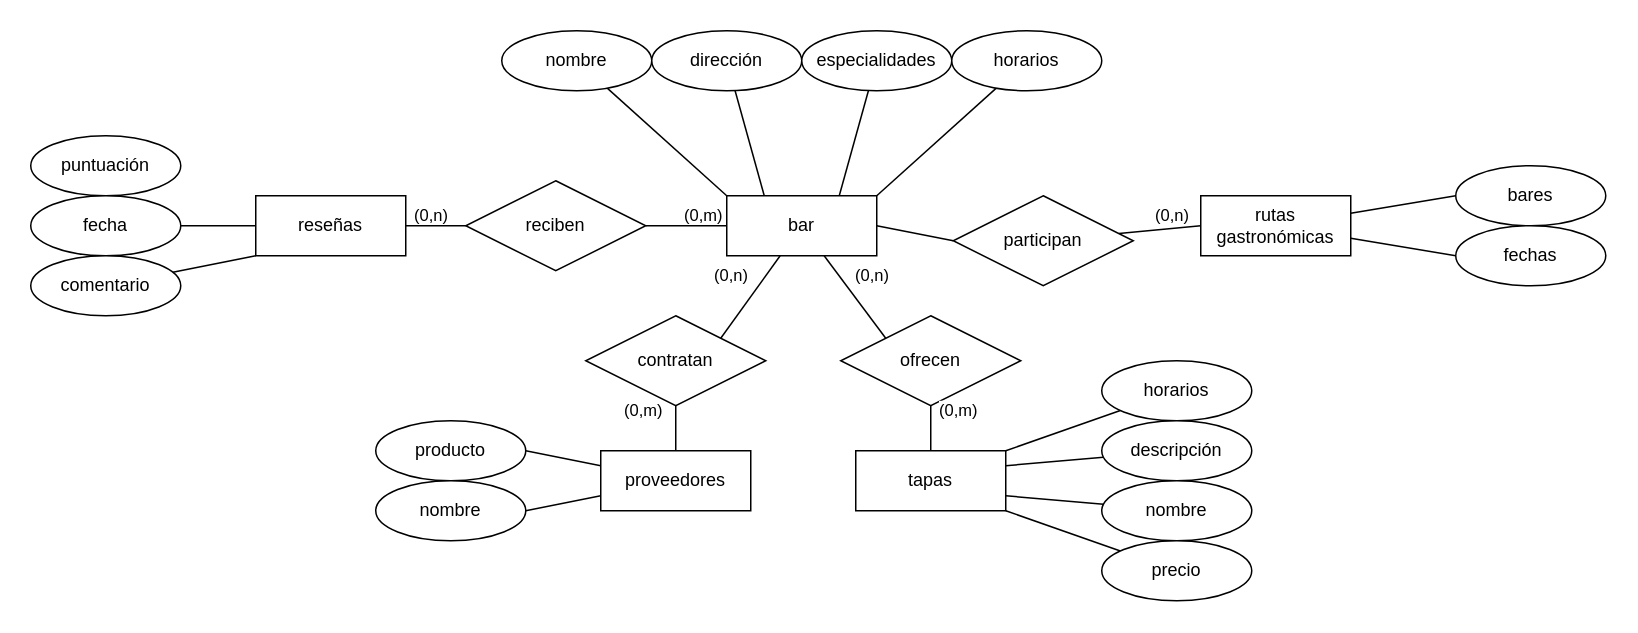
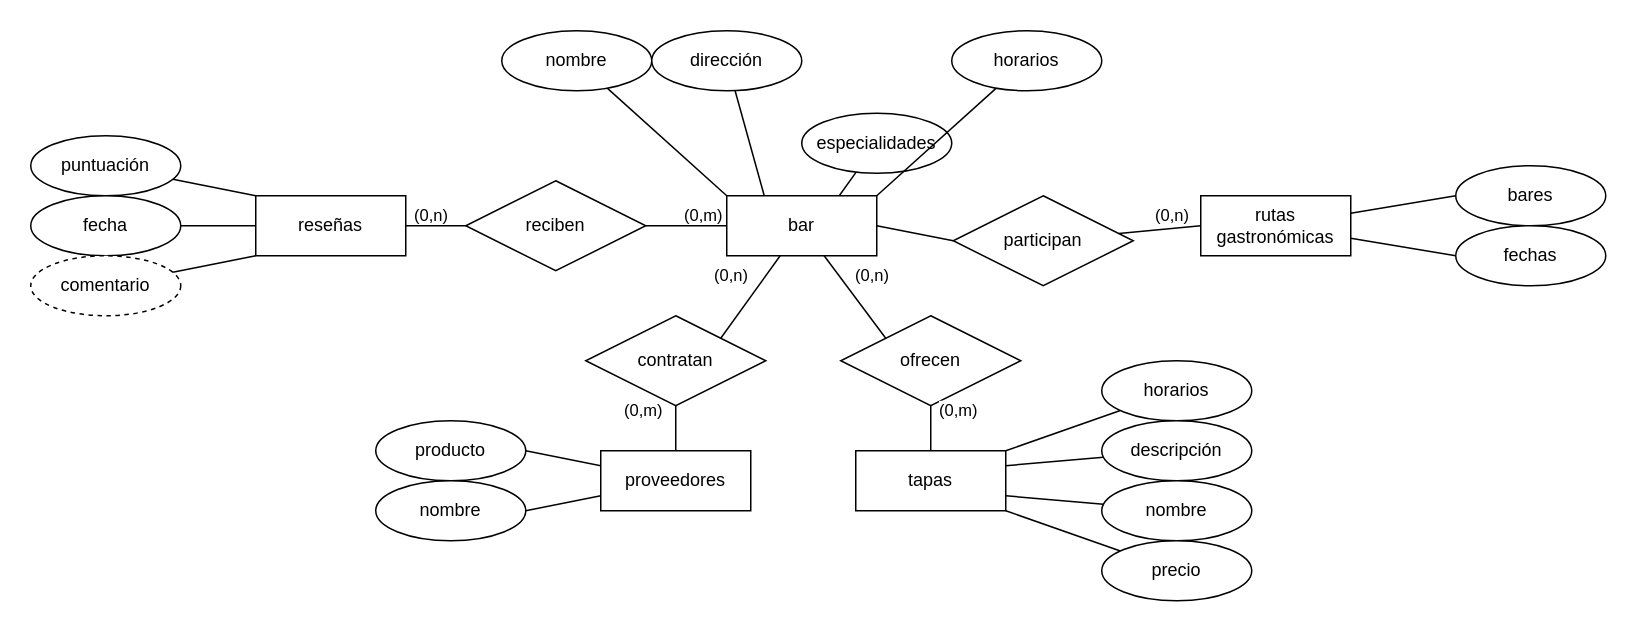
(877, 61) -> (877, 143)
none -> (214, 187)
(106, 286) -> (106, 286)
